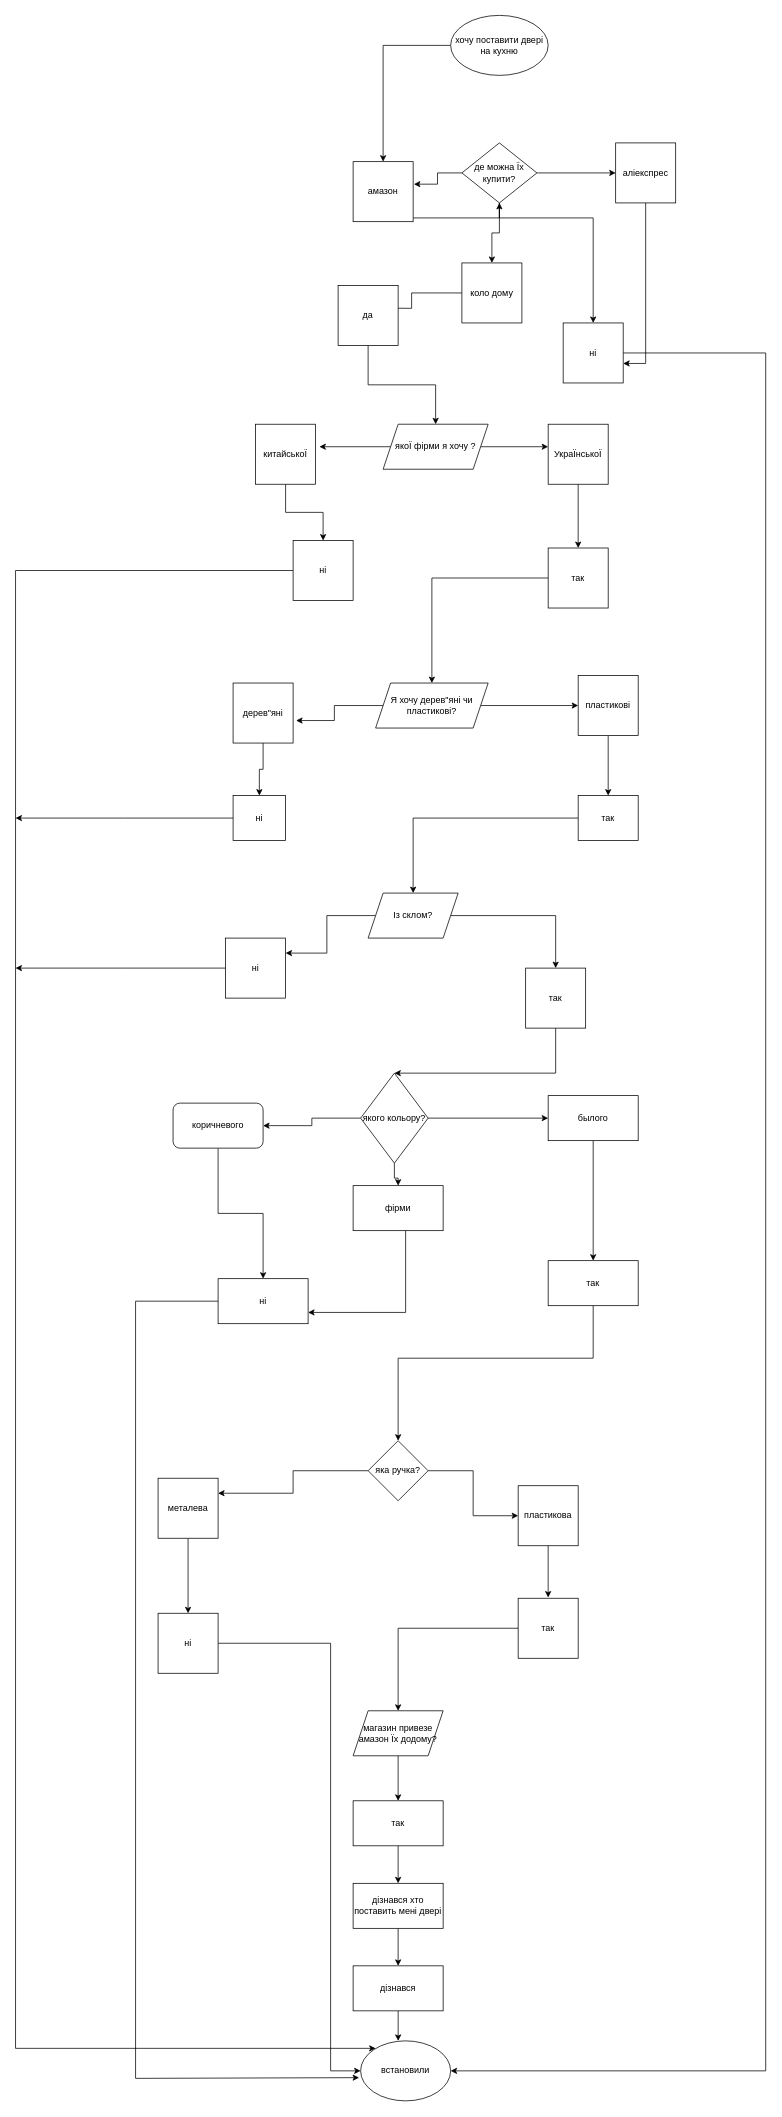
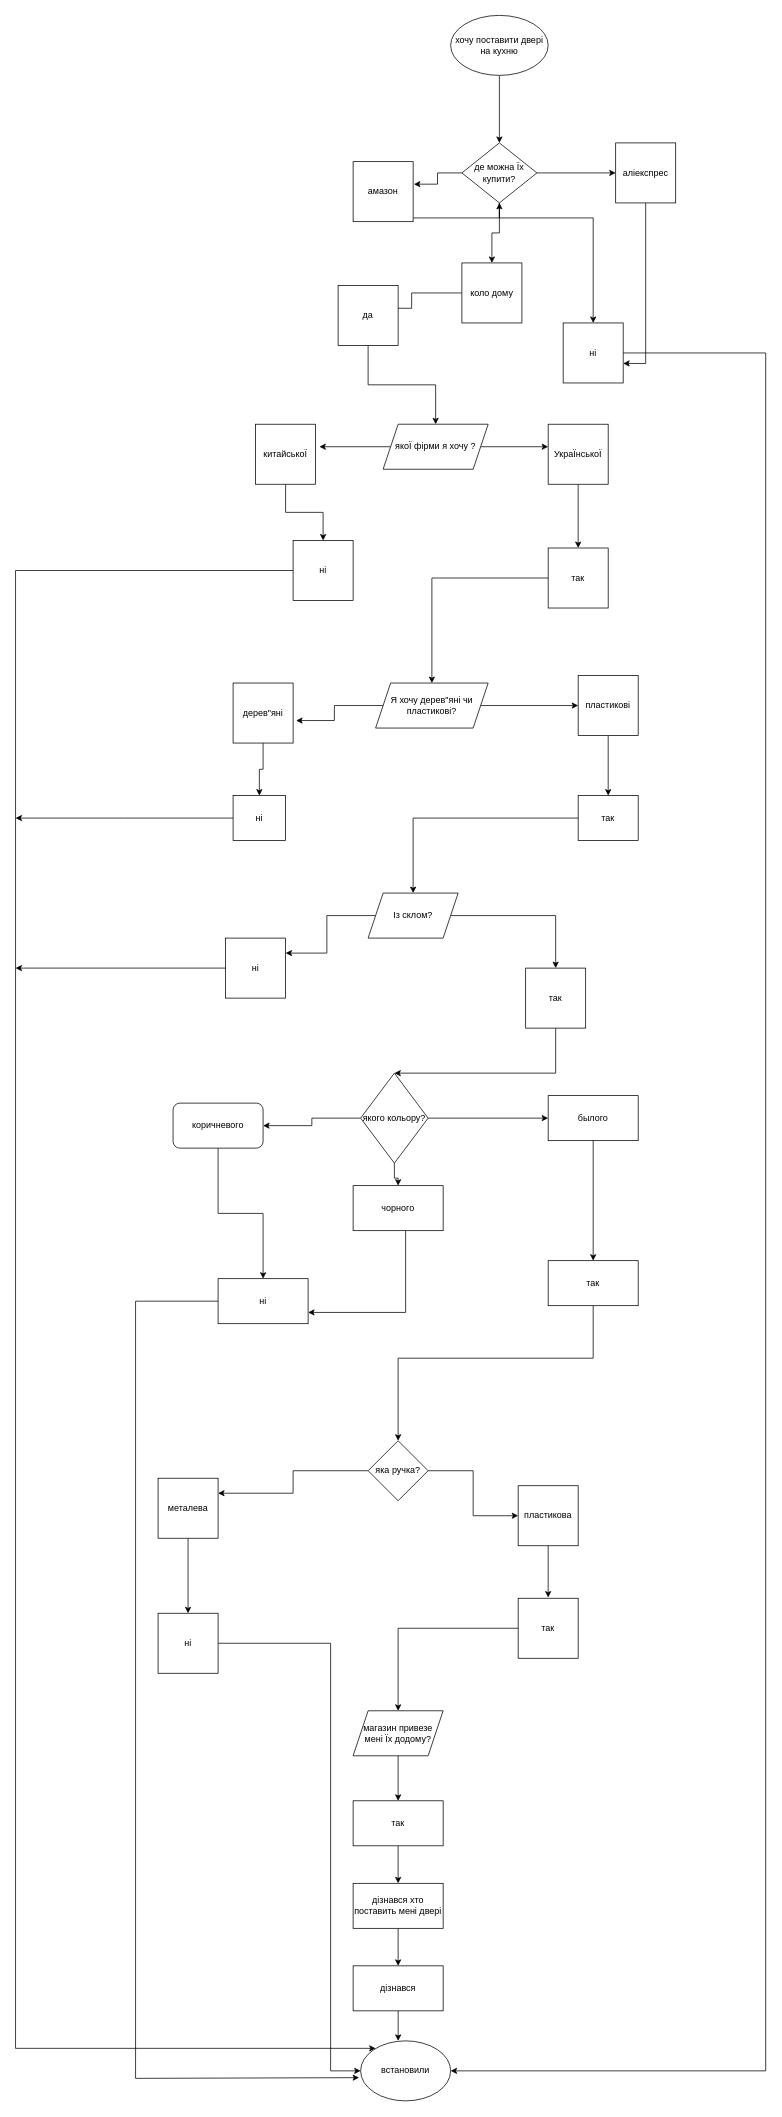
(416, 45) -> (499, 107)
(398, 1208) -> (398, 1208)
(398, 1733) -> (398, 1733)
